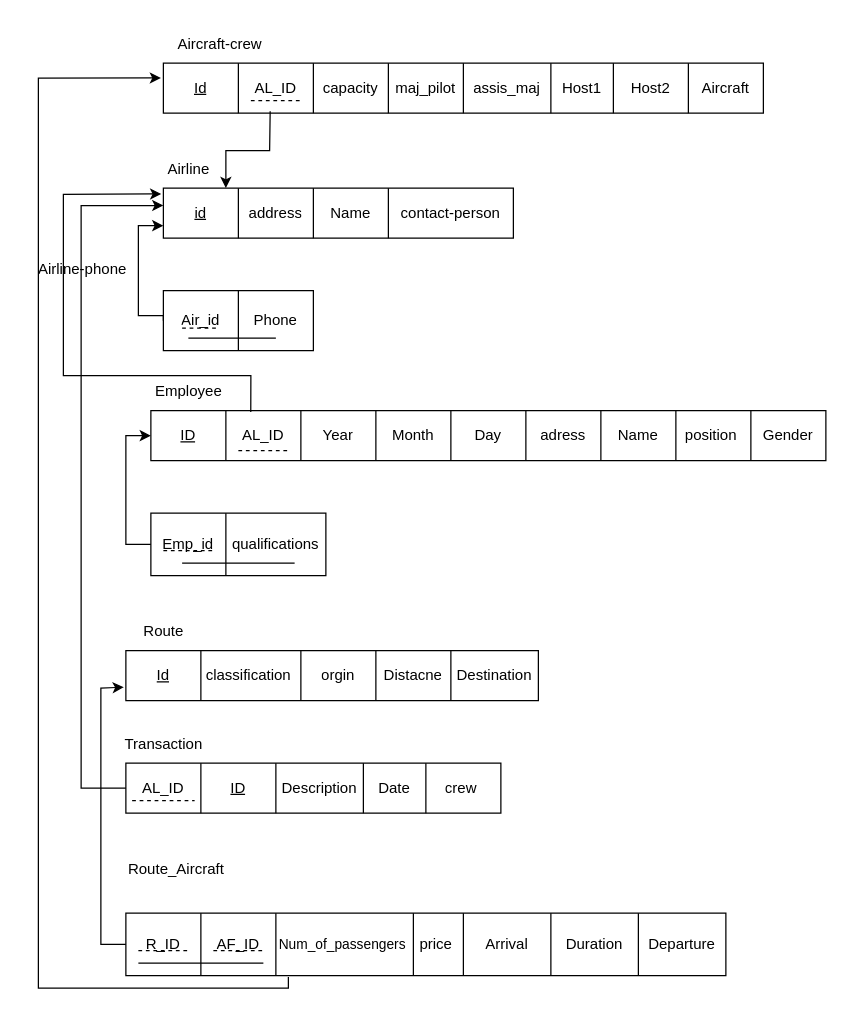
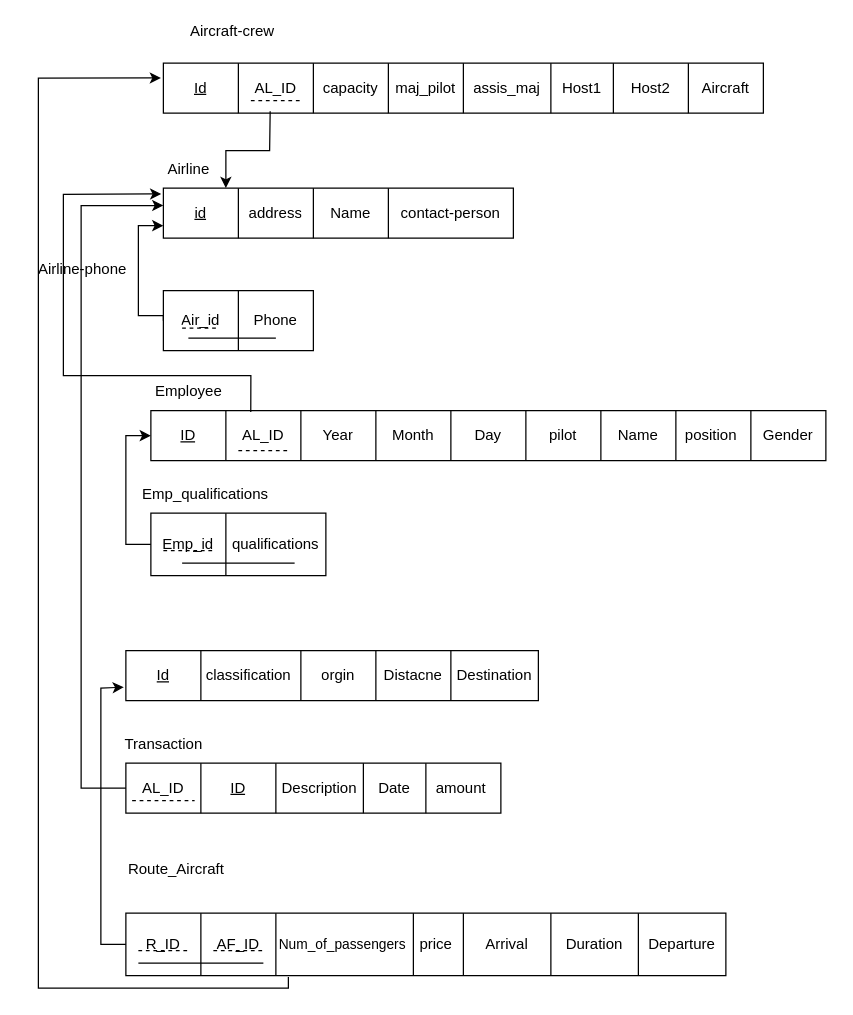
(219, 44) -> (232, 32)
(563, 436) -> (563, 436)
none -> (207, 494)
(163, 632) -> none
(463, 788) -> (463, 788)
